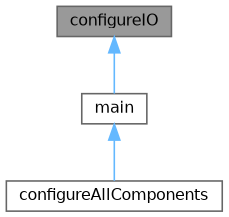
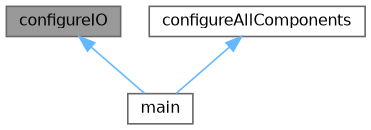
(114, 161) -> (203, 70)
